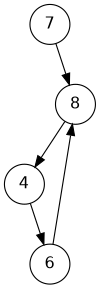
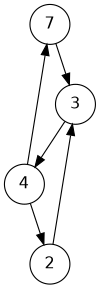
(75, 104) -> (75, 104)
none -> (36, 110)
(50, 264) -> (50, 264)
